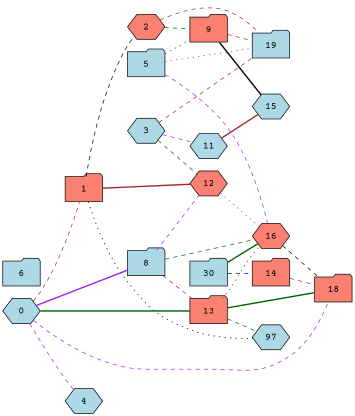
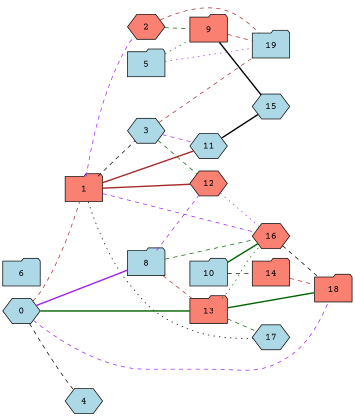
(103, 104) -> (103, 104)
(240, 126) -> (240, 126)
(234, 137) -> (179, 213)
none -> (116, 159)
none -> (148, 167)
(209, 274) -> (209, 274)
(271, 337) -> (271, 337)
(50, 357) -> (50, 357)
